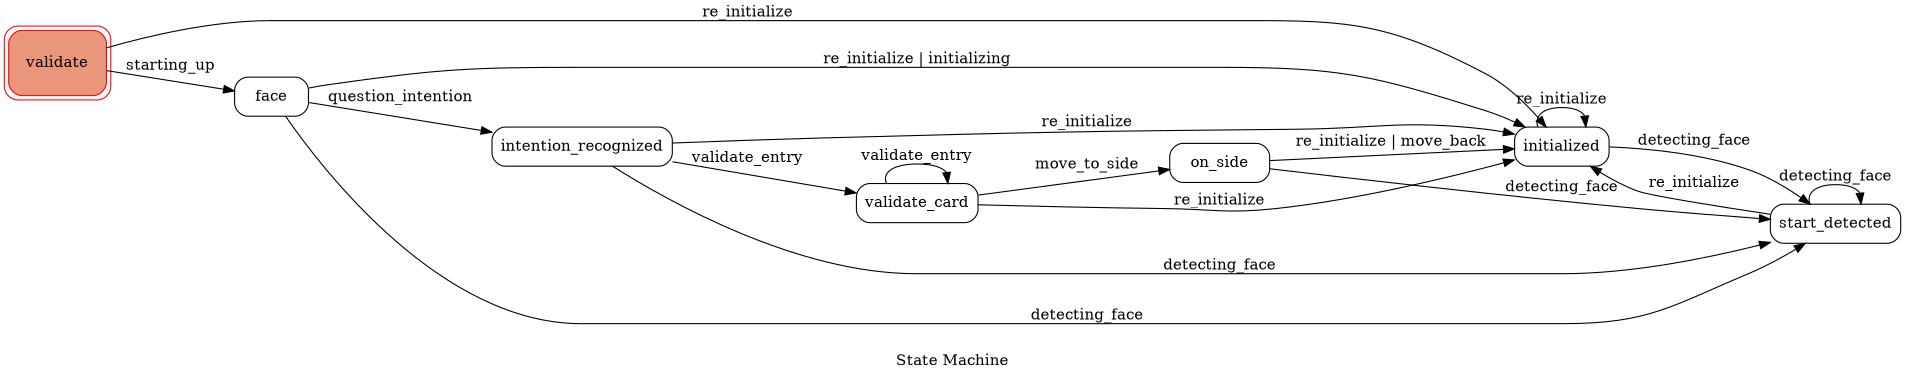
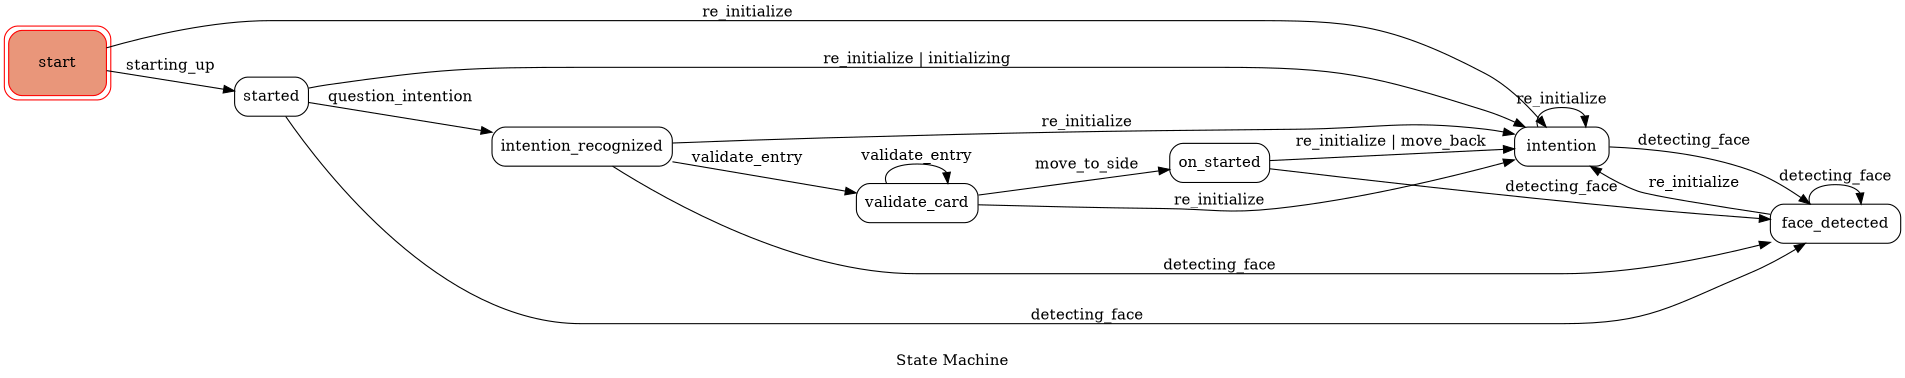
(58, 63) -> (58, 63)
(272, 97) -> (272, 97)
(1562, 147) -> (1562, 147)
(1220, 163) -> (1220, 163)
(1836, 224) -> (1836, 224)
